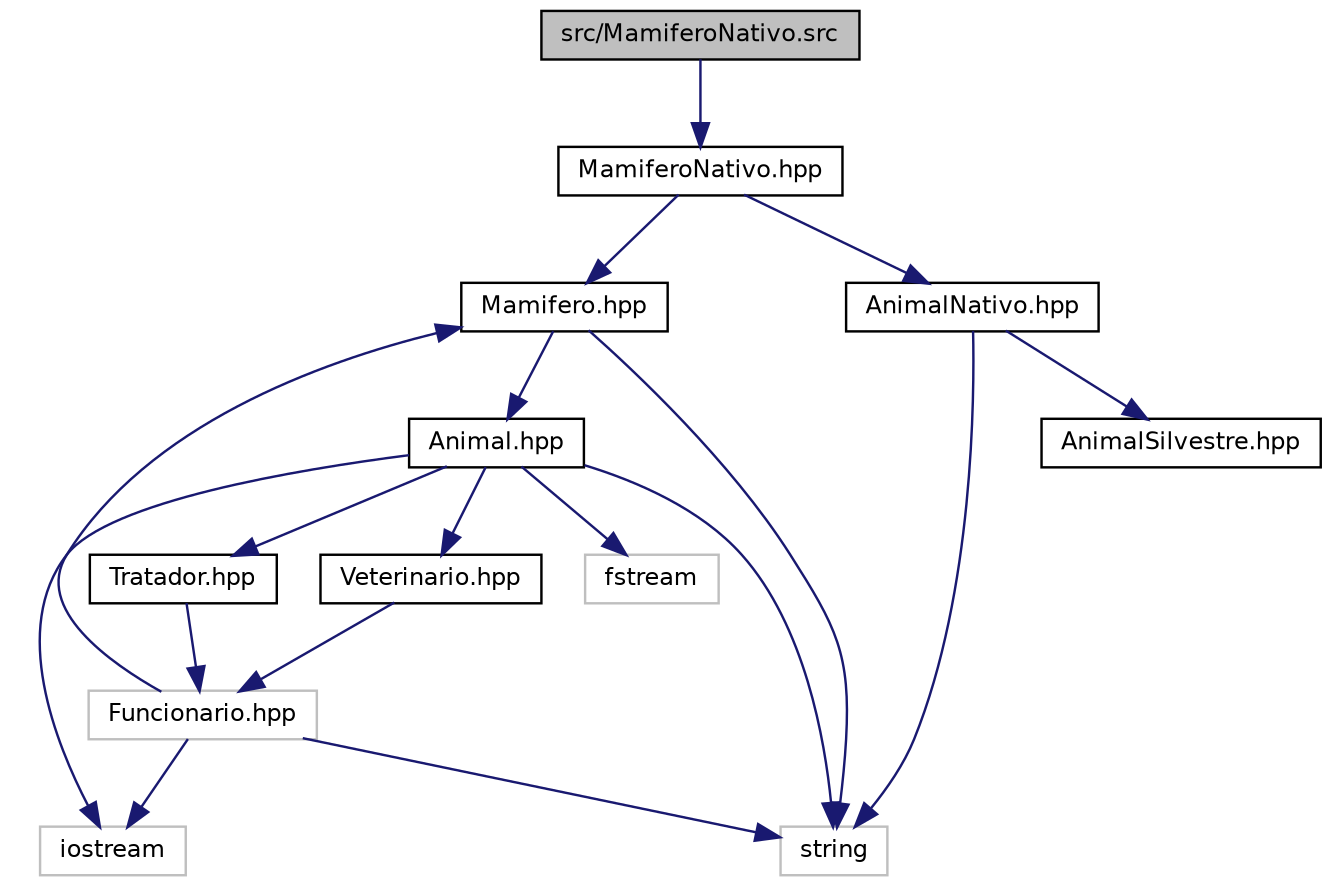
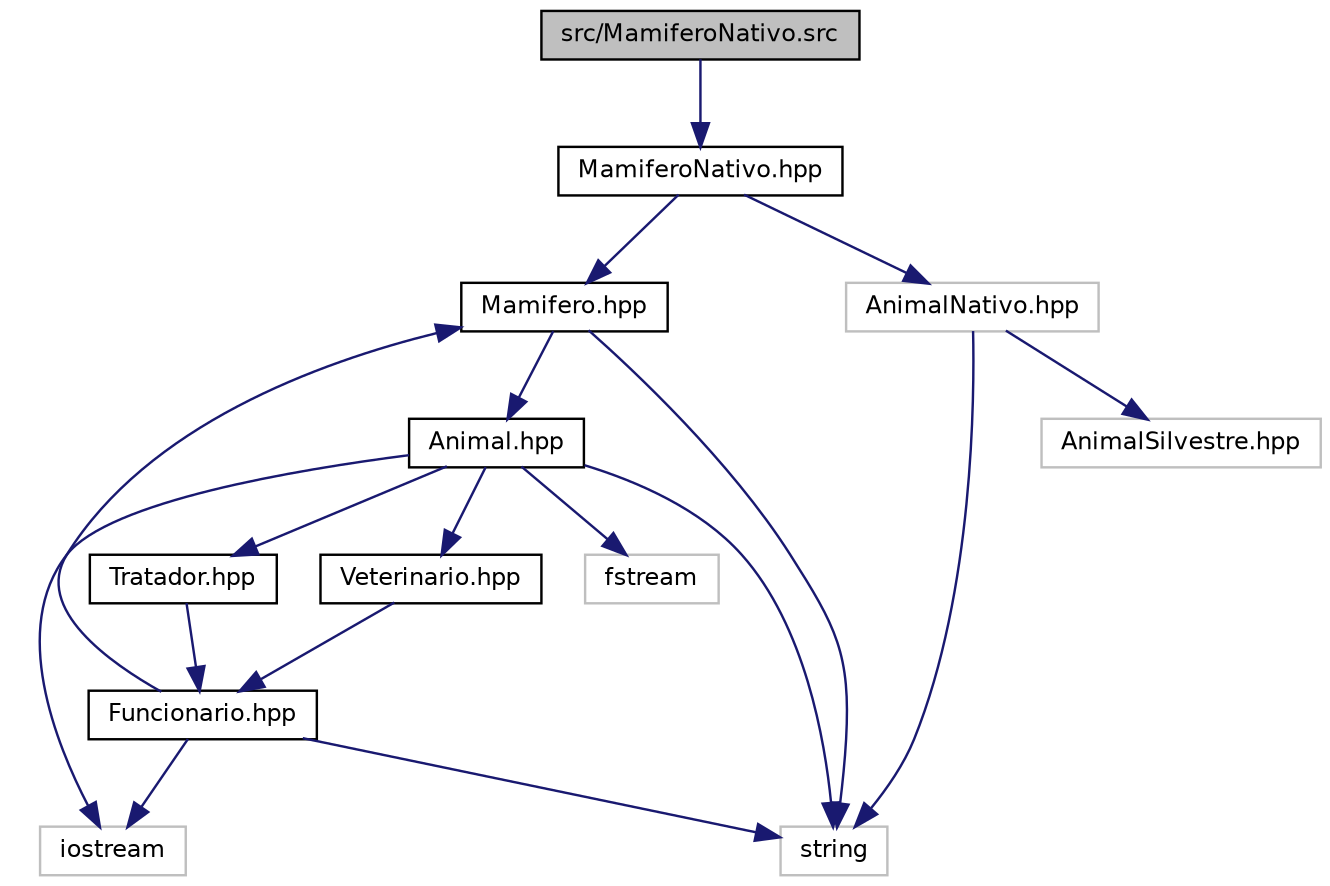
(972, 307) -> (972, 307)
(1181, 443) -> (1181, 443)
(203, 715) -> (203, 715)
